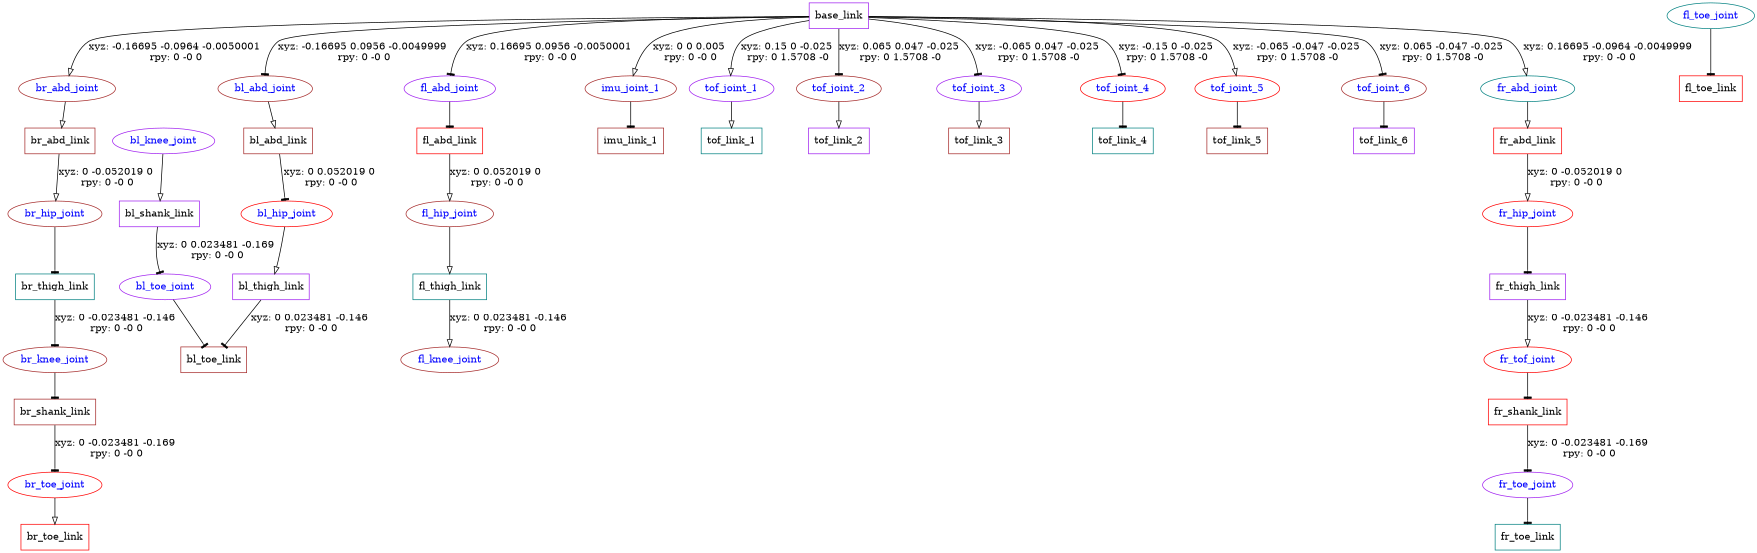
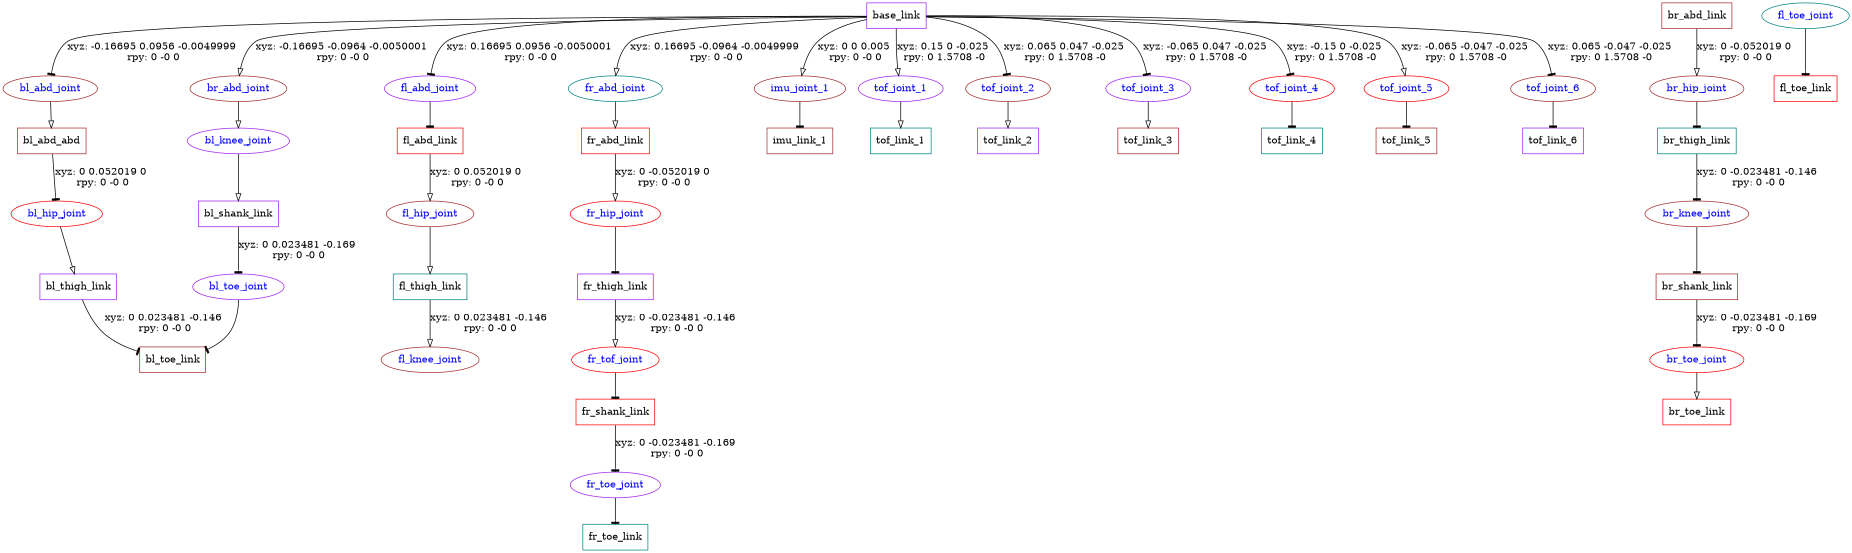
(64, 111) -> (238, 111)
(278, 141) -> (52, 141)
